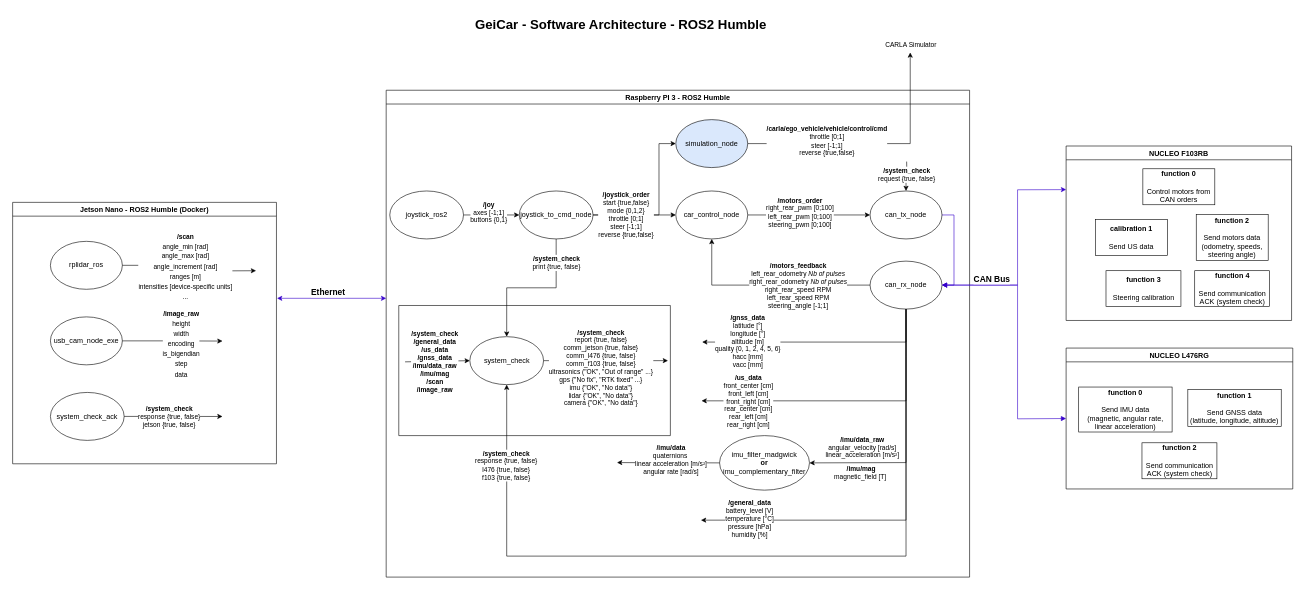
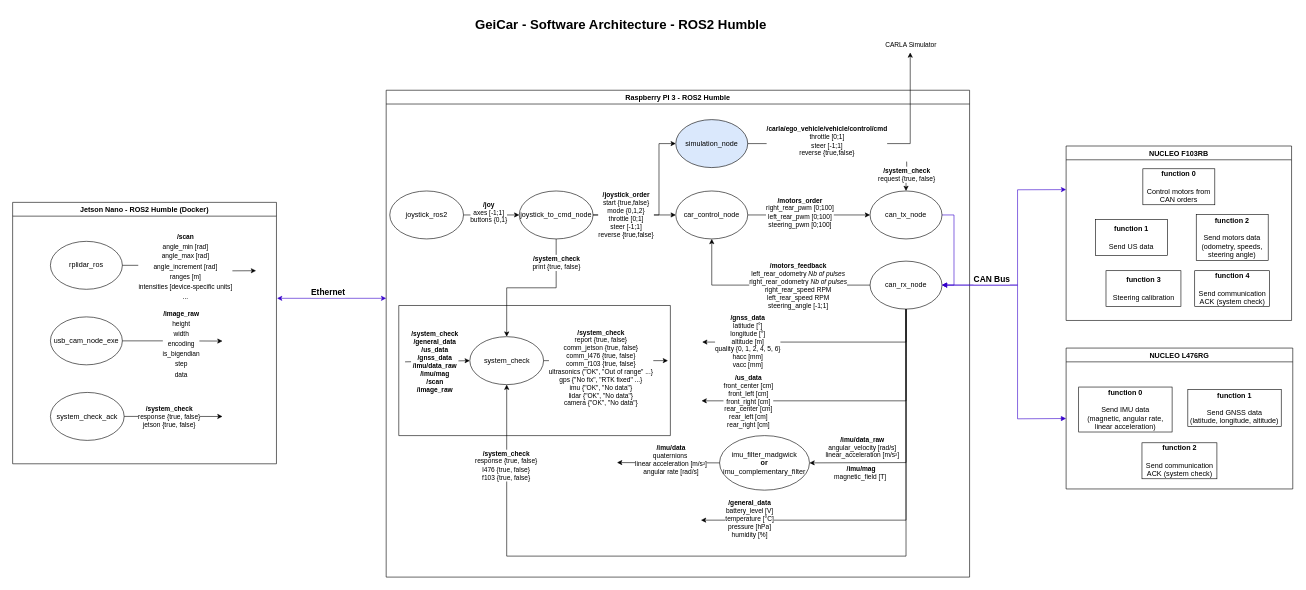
(1132, 238) -> (1132, 238)
